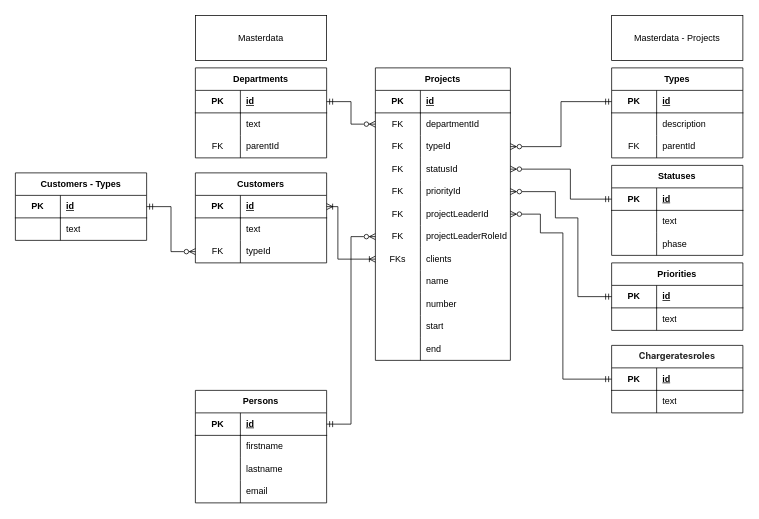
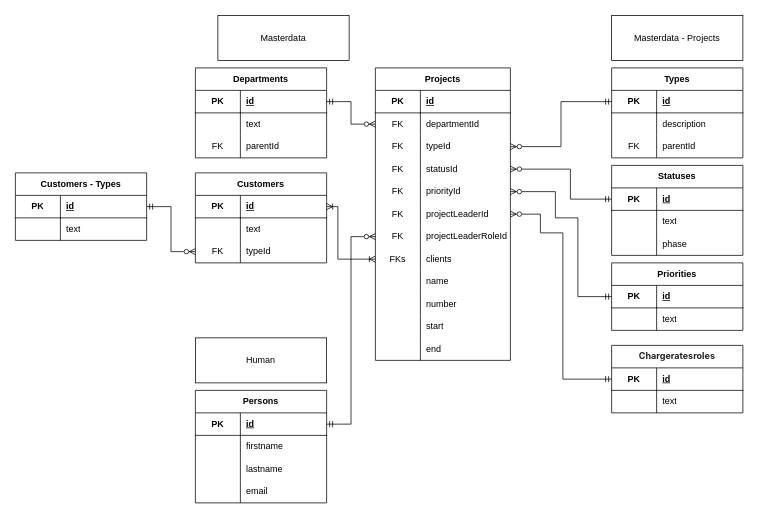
(261, 38) -> (284, 38)
none -> (261, 360)
